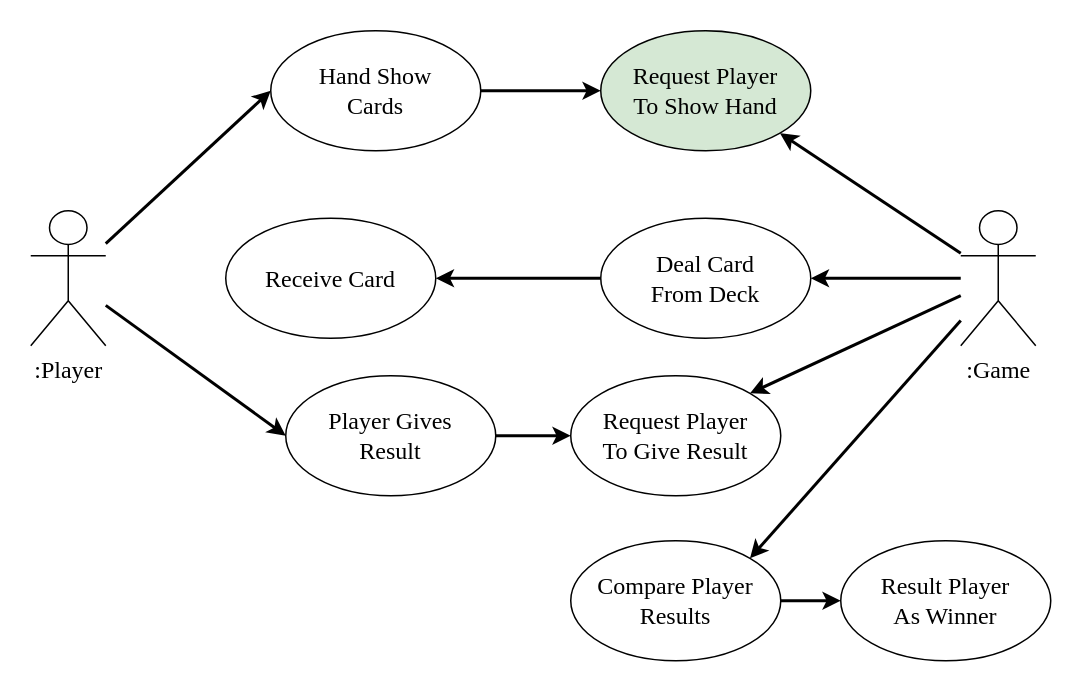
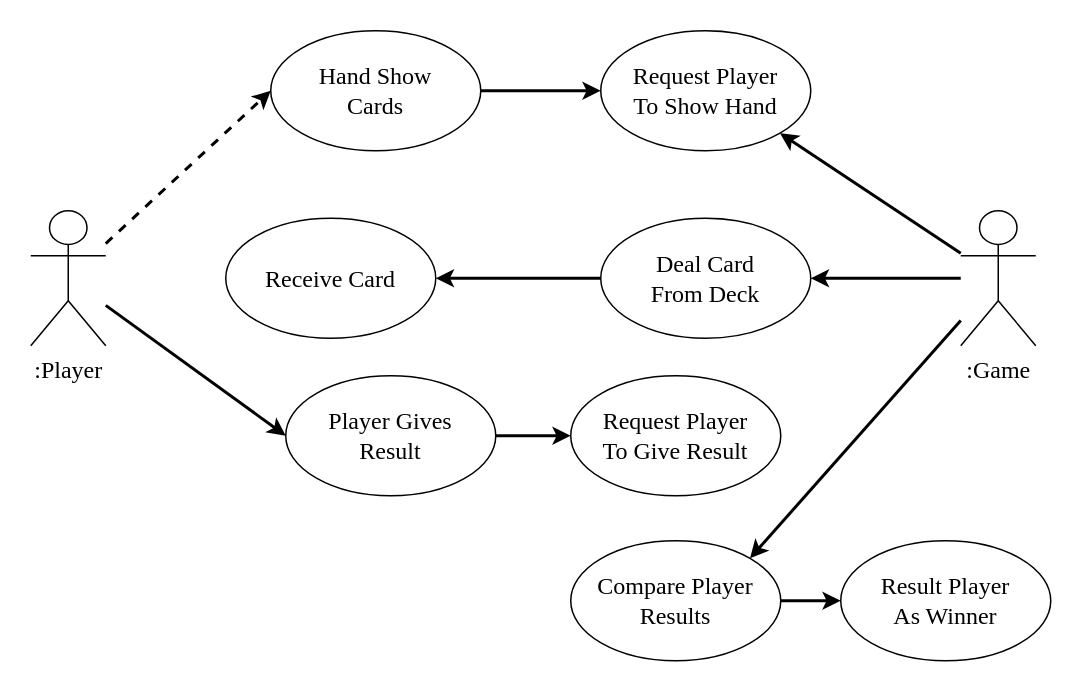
(706, 91) -> (706, 91)
(186, 169) -> (186, 169)
(861, 342) -> none
